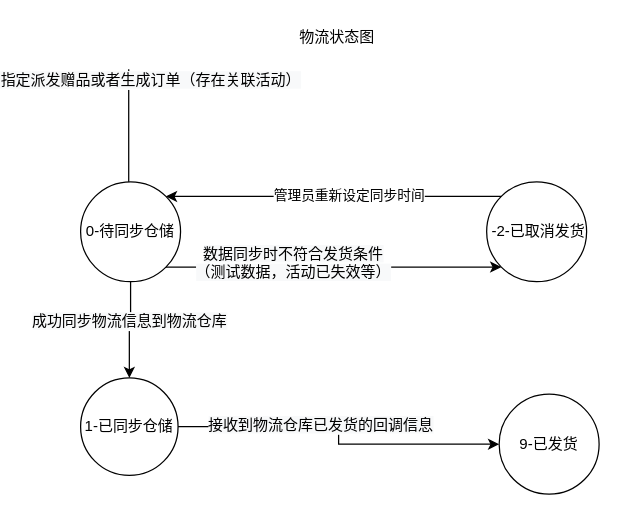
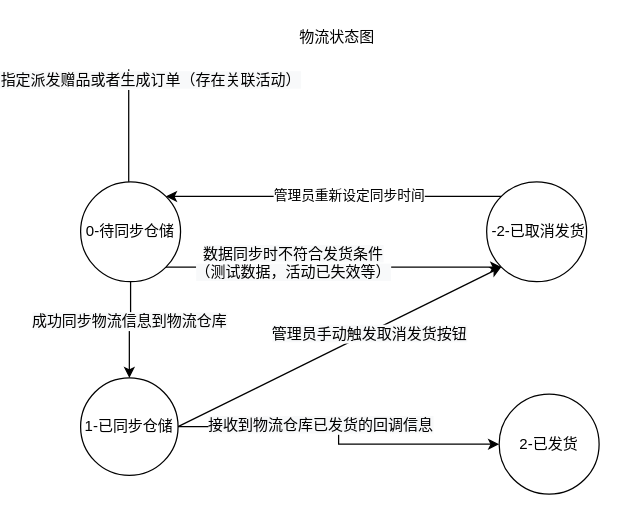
none -> (339, 347)
(549, 444) -> (549, 444)
